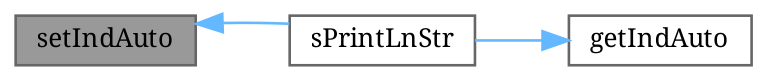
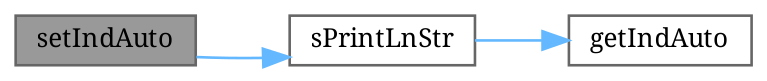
(256, 23) -> (230, 58)
